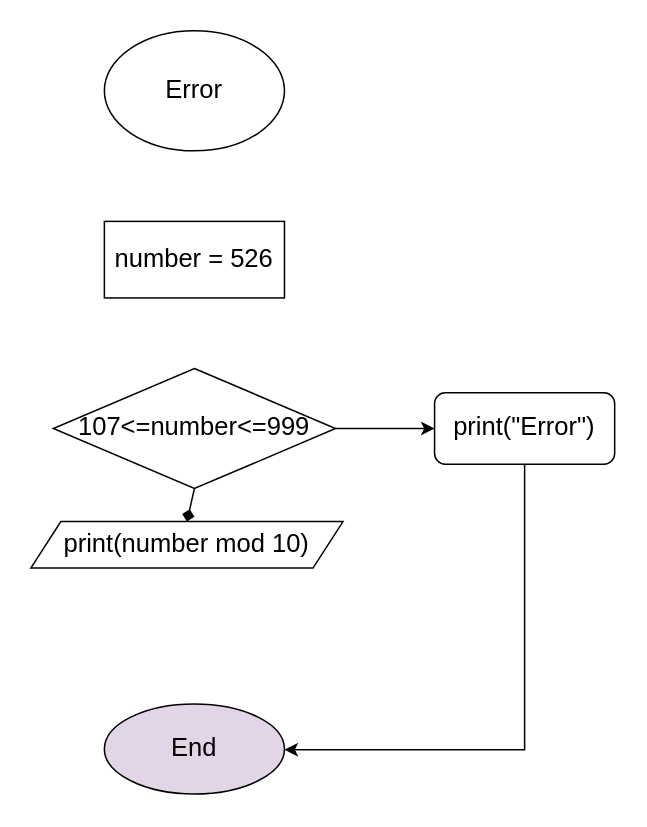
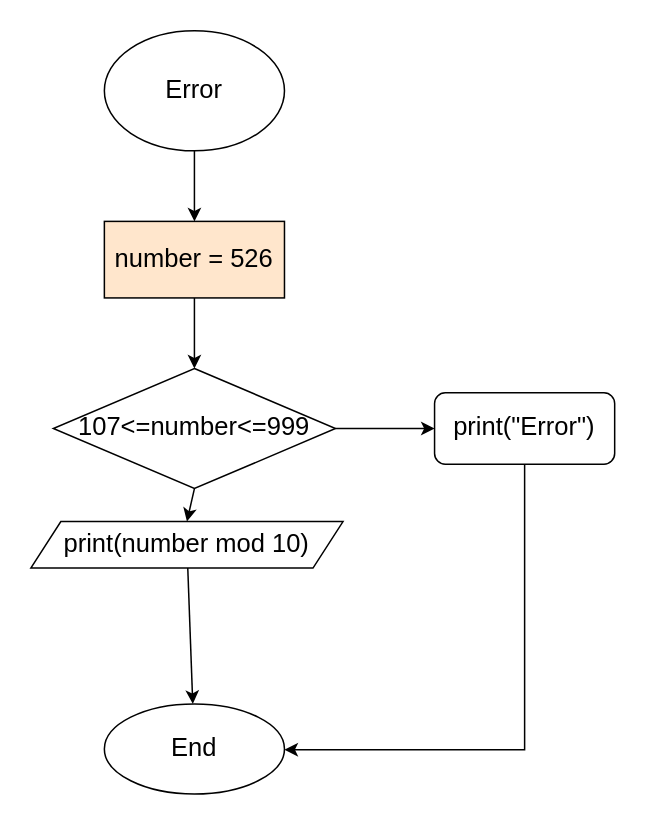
none -> (194, 181)
(194, 260) -> (194, 260)
none -> (194, 328)
(190, 509) -> (189, 510)
none -> (190, 631)
(194, 749) -> (194, 749)
